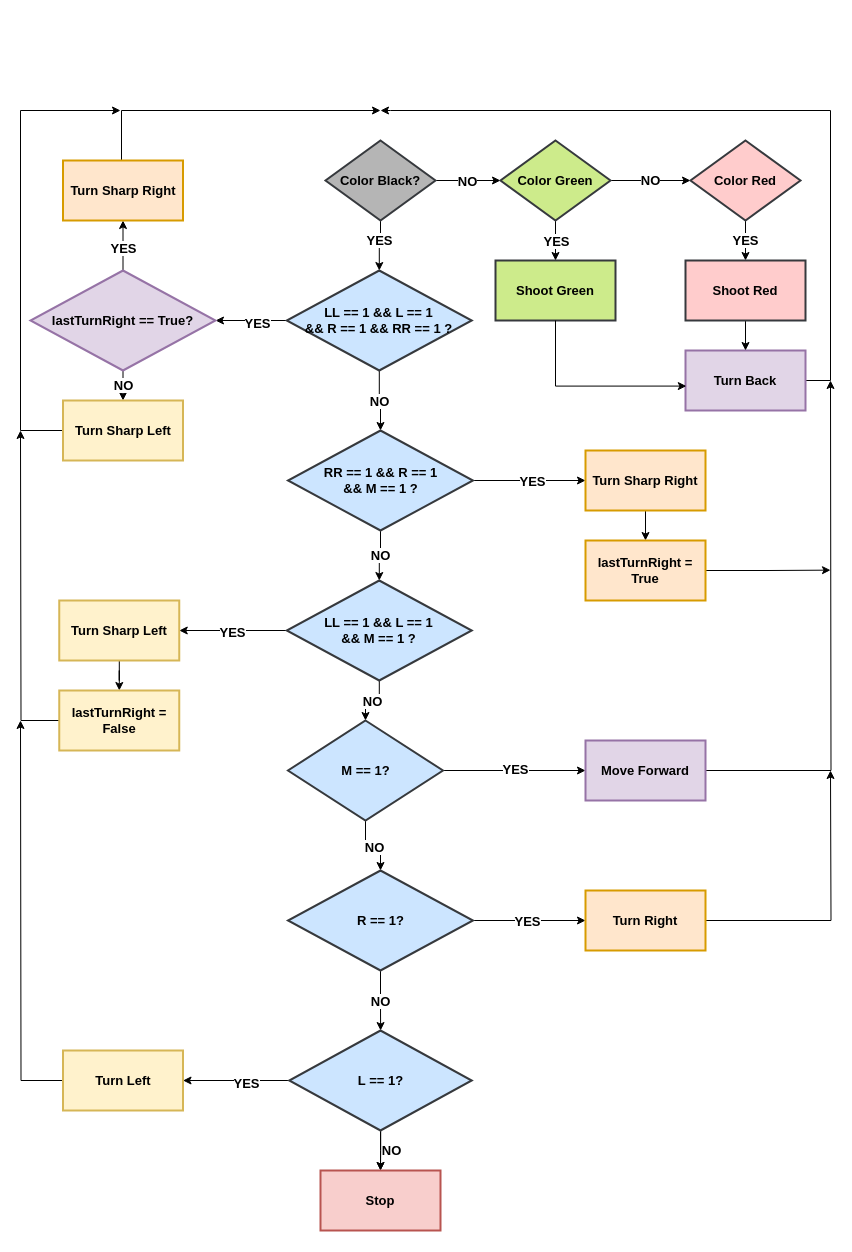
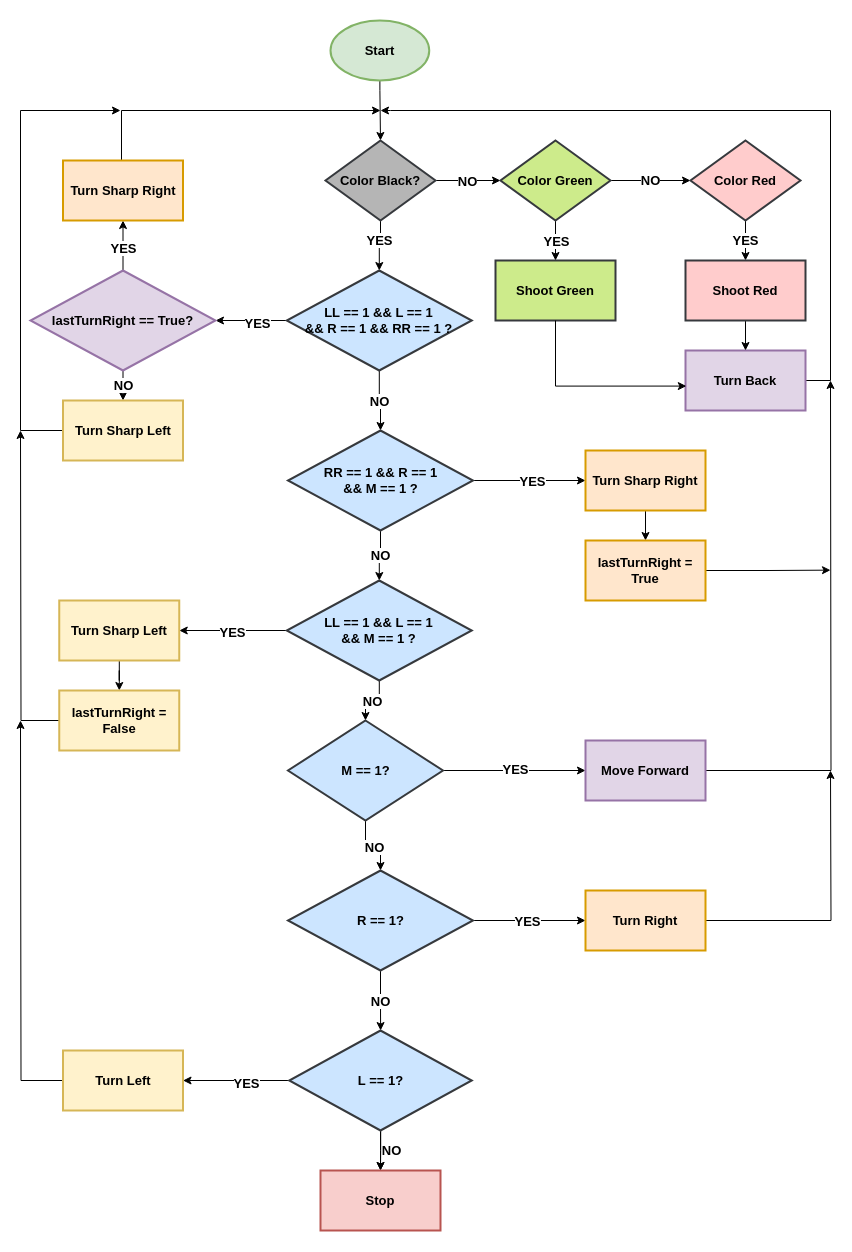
none -> (380, 51)
none -> (380, 107)
